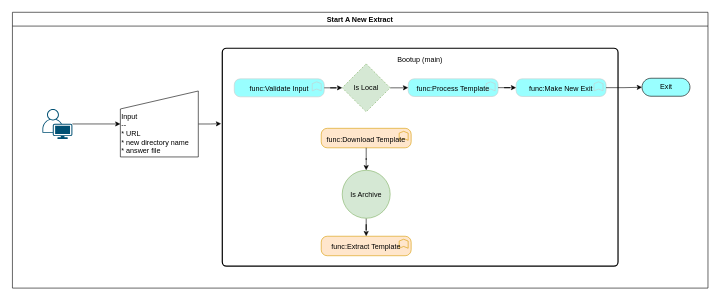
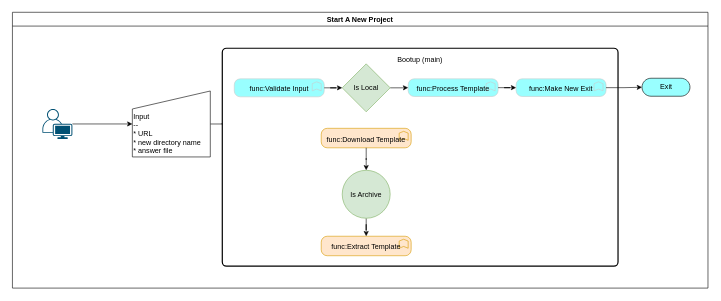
(360, 20) -> (360, 20)
(366, 88) -> (366, 88)
(159, 124) -> (171, 124)
